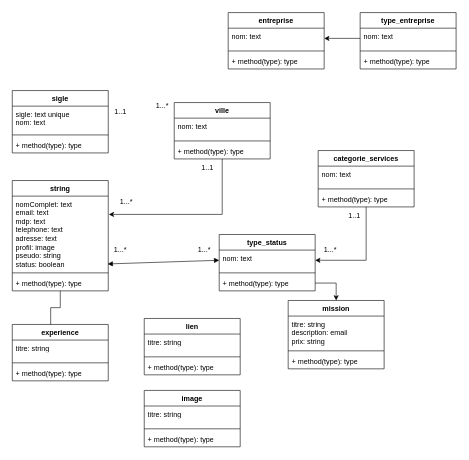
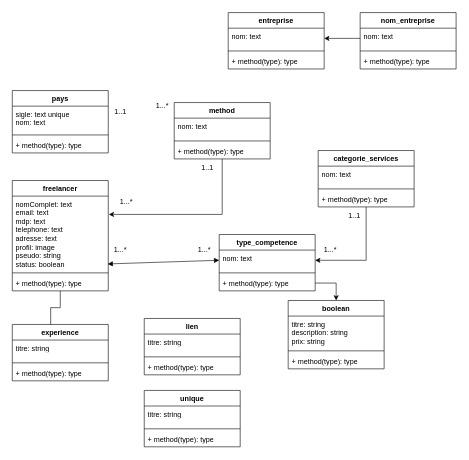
(408, 21) -> (408, 21)
(60, 99) -> (60, 99)
(222, 111) -> (222, 111)
(60, 189) -> (60, 189)
(267, 243) -> (267, 243)
(336, 309) -> (336, 309)
(323, 333) -> (326, 333)
(192, 399) -> (192, 399)
